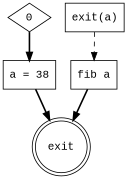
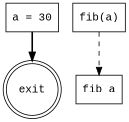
(29, 18) -> none
(95, 18) -> (99, 18)
(29, 75) -> (32, 18)
(82, 101) -> none
